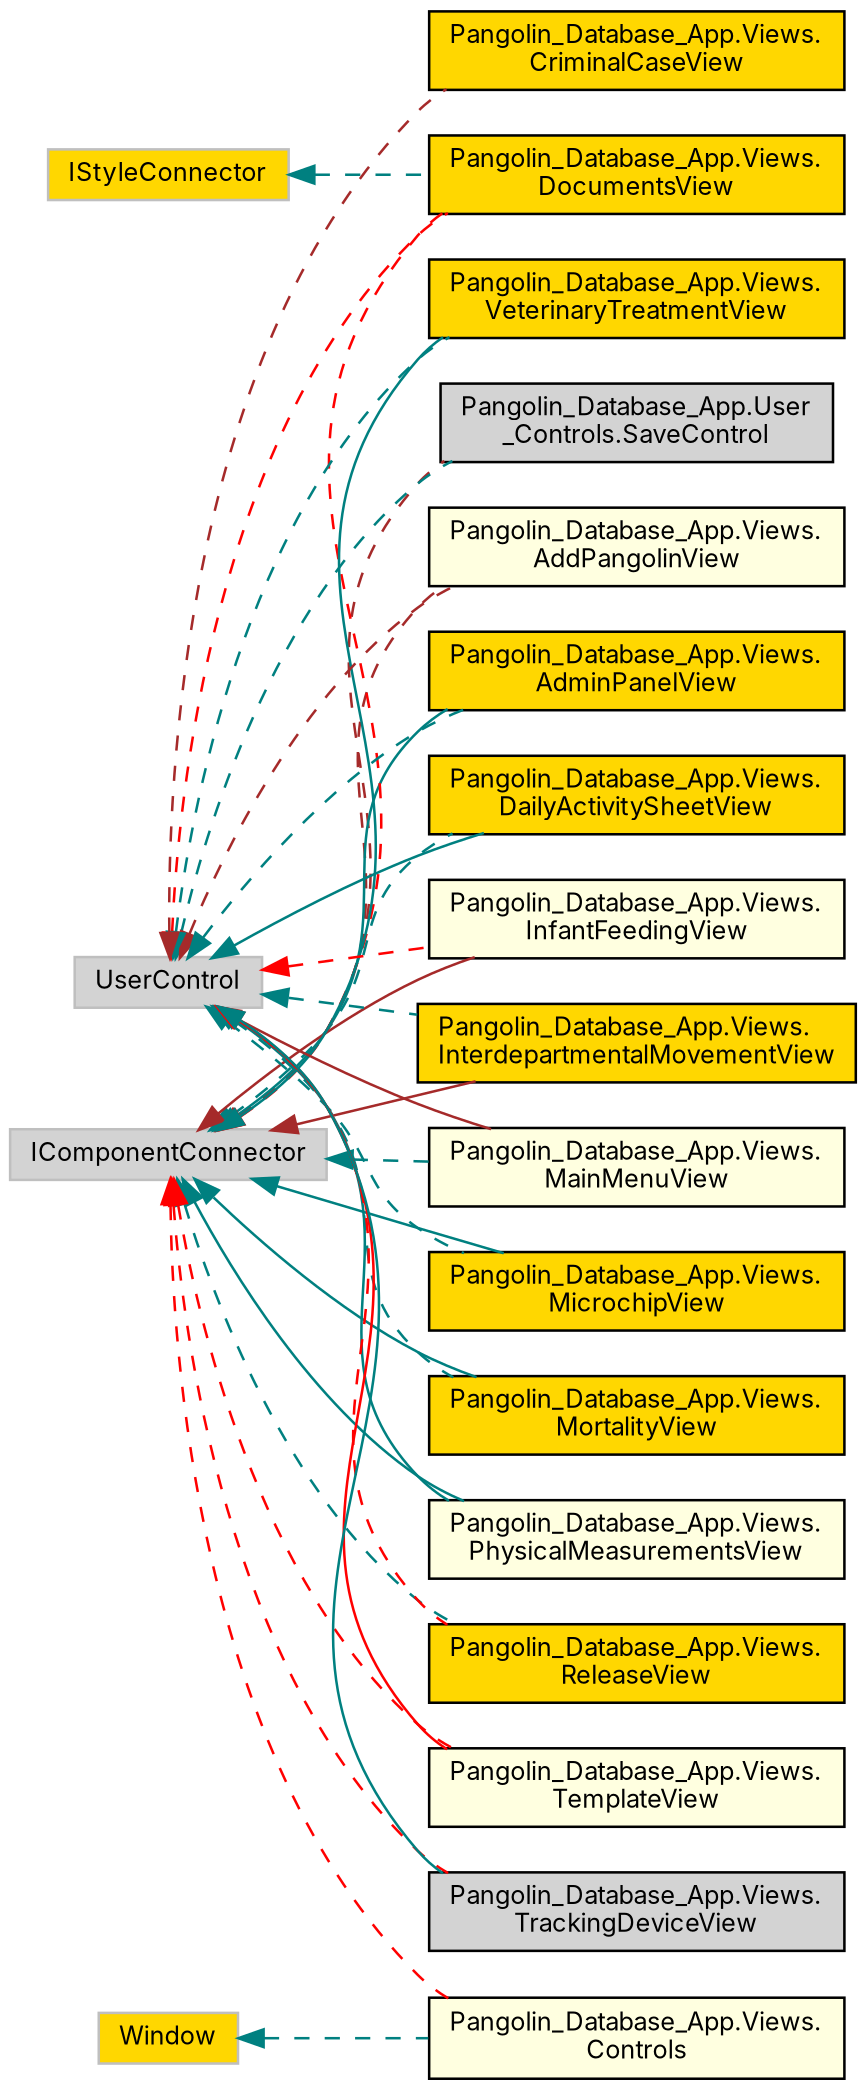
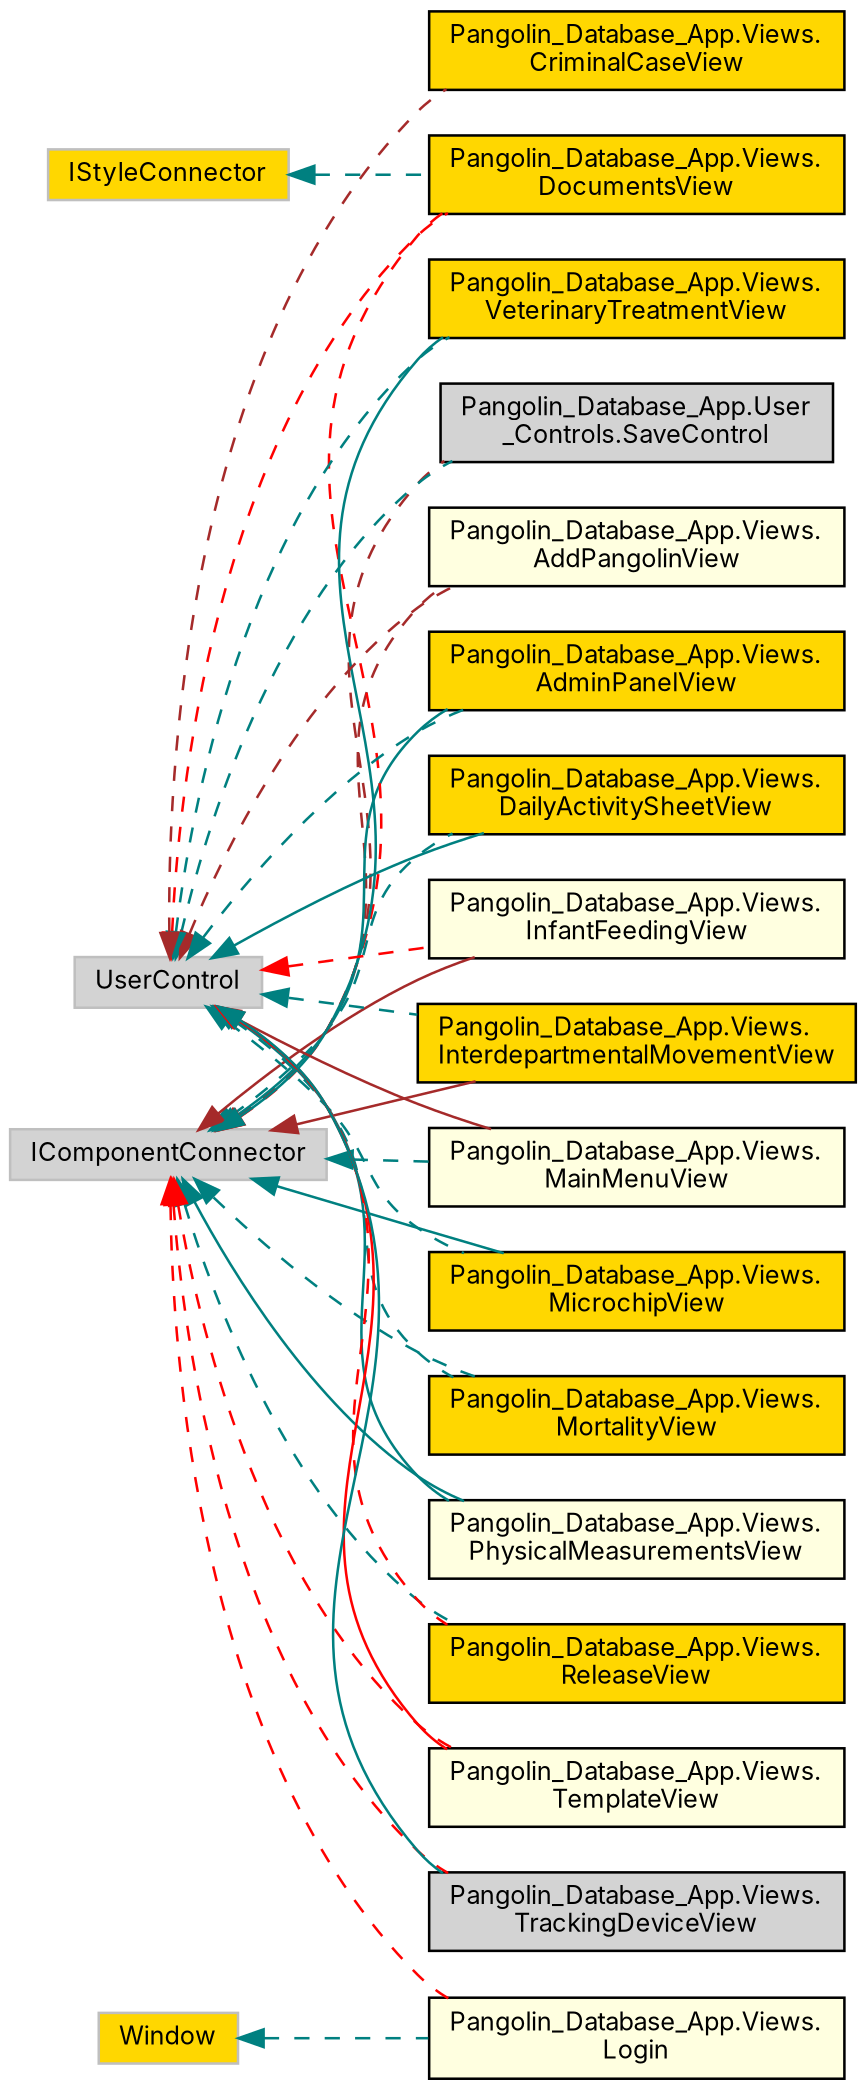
(336, 1301) -> (336, 1301)
(637, 2038) -> (637, 2038)
